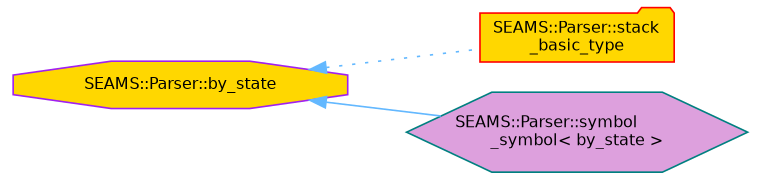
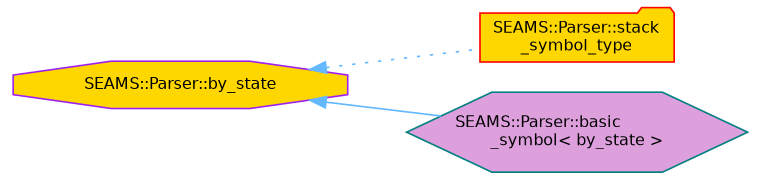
(577, 38) -> (577, 38)
(577, 132) -> (577, 132)
